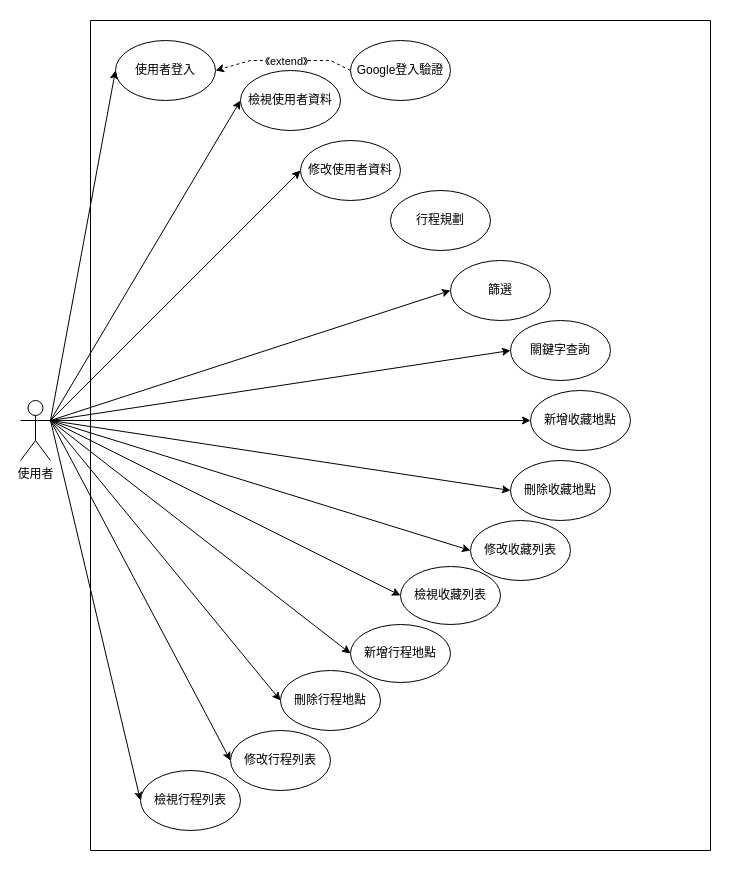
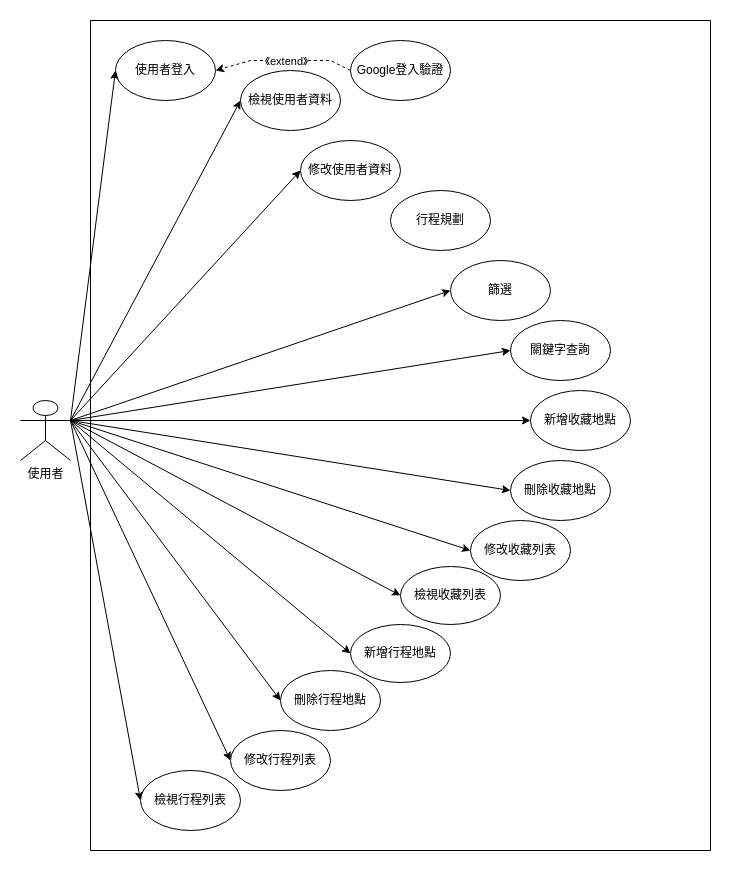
(36, 431) -> (46, 431)
